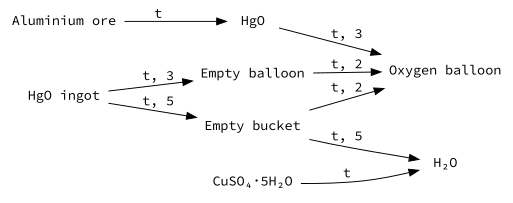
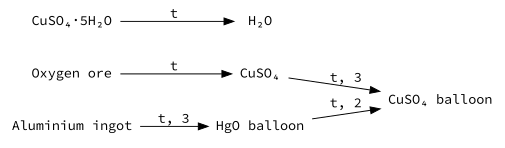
(64, 21) -> (72, 74)
(253, 21) -> (260, 74)
(445, 71) -> (440, 100)
(253, 74) -> (260, 126)
(64, 96) -> (72, 126)
(253, 126) -> none
